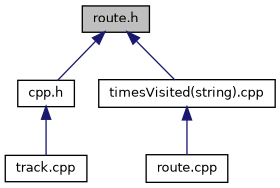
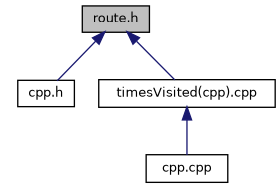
(187, 93) -> (187, 93)
(46, 169) -> none
(187, 169) -> (187, 169)
